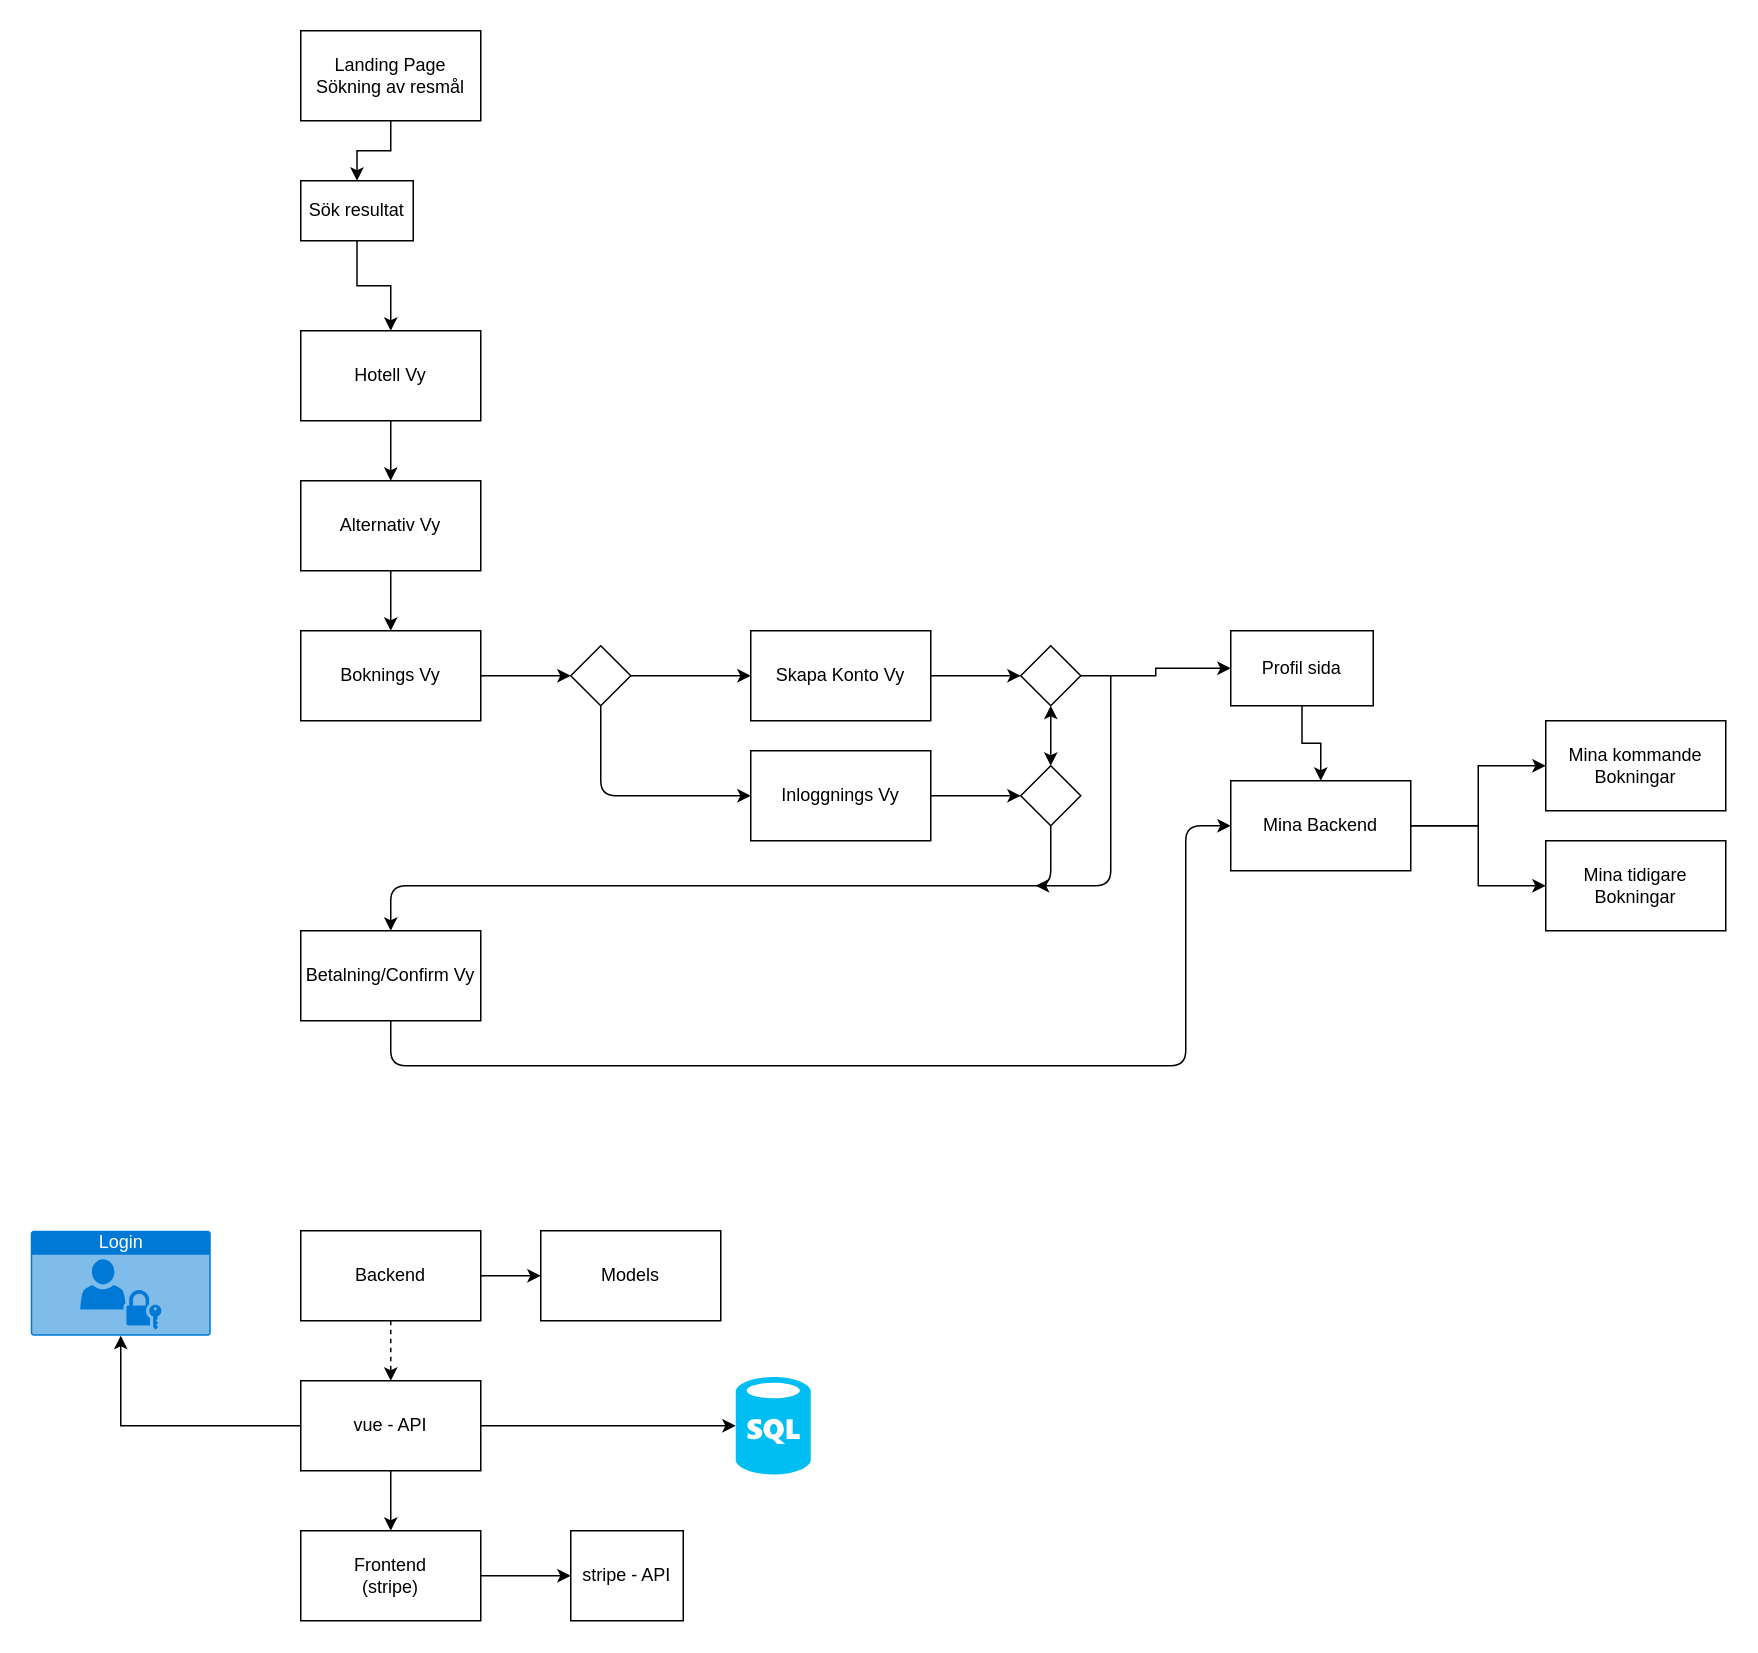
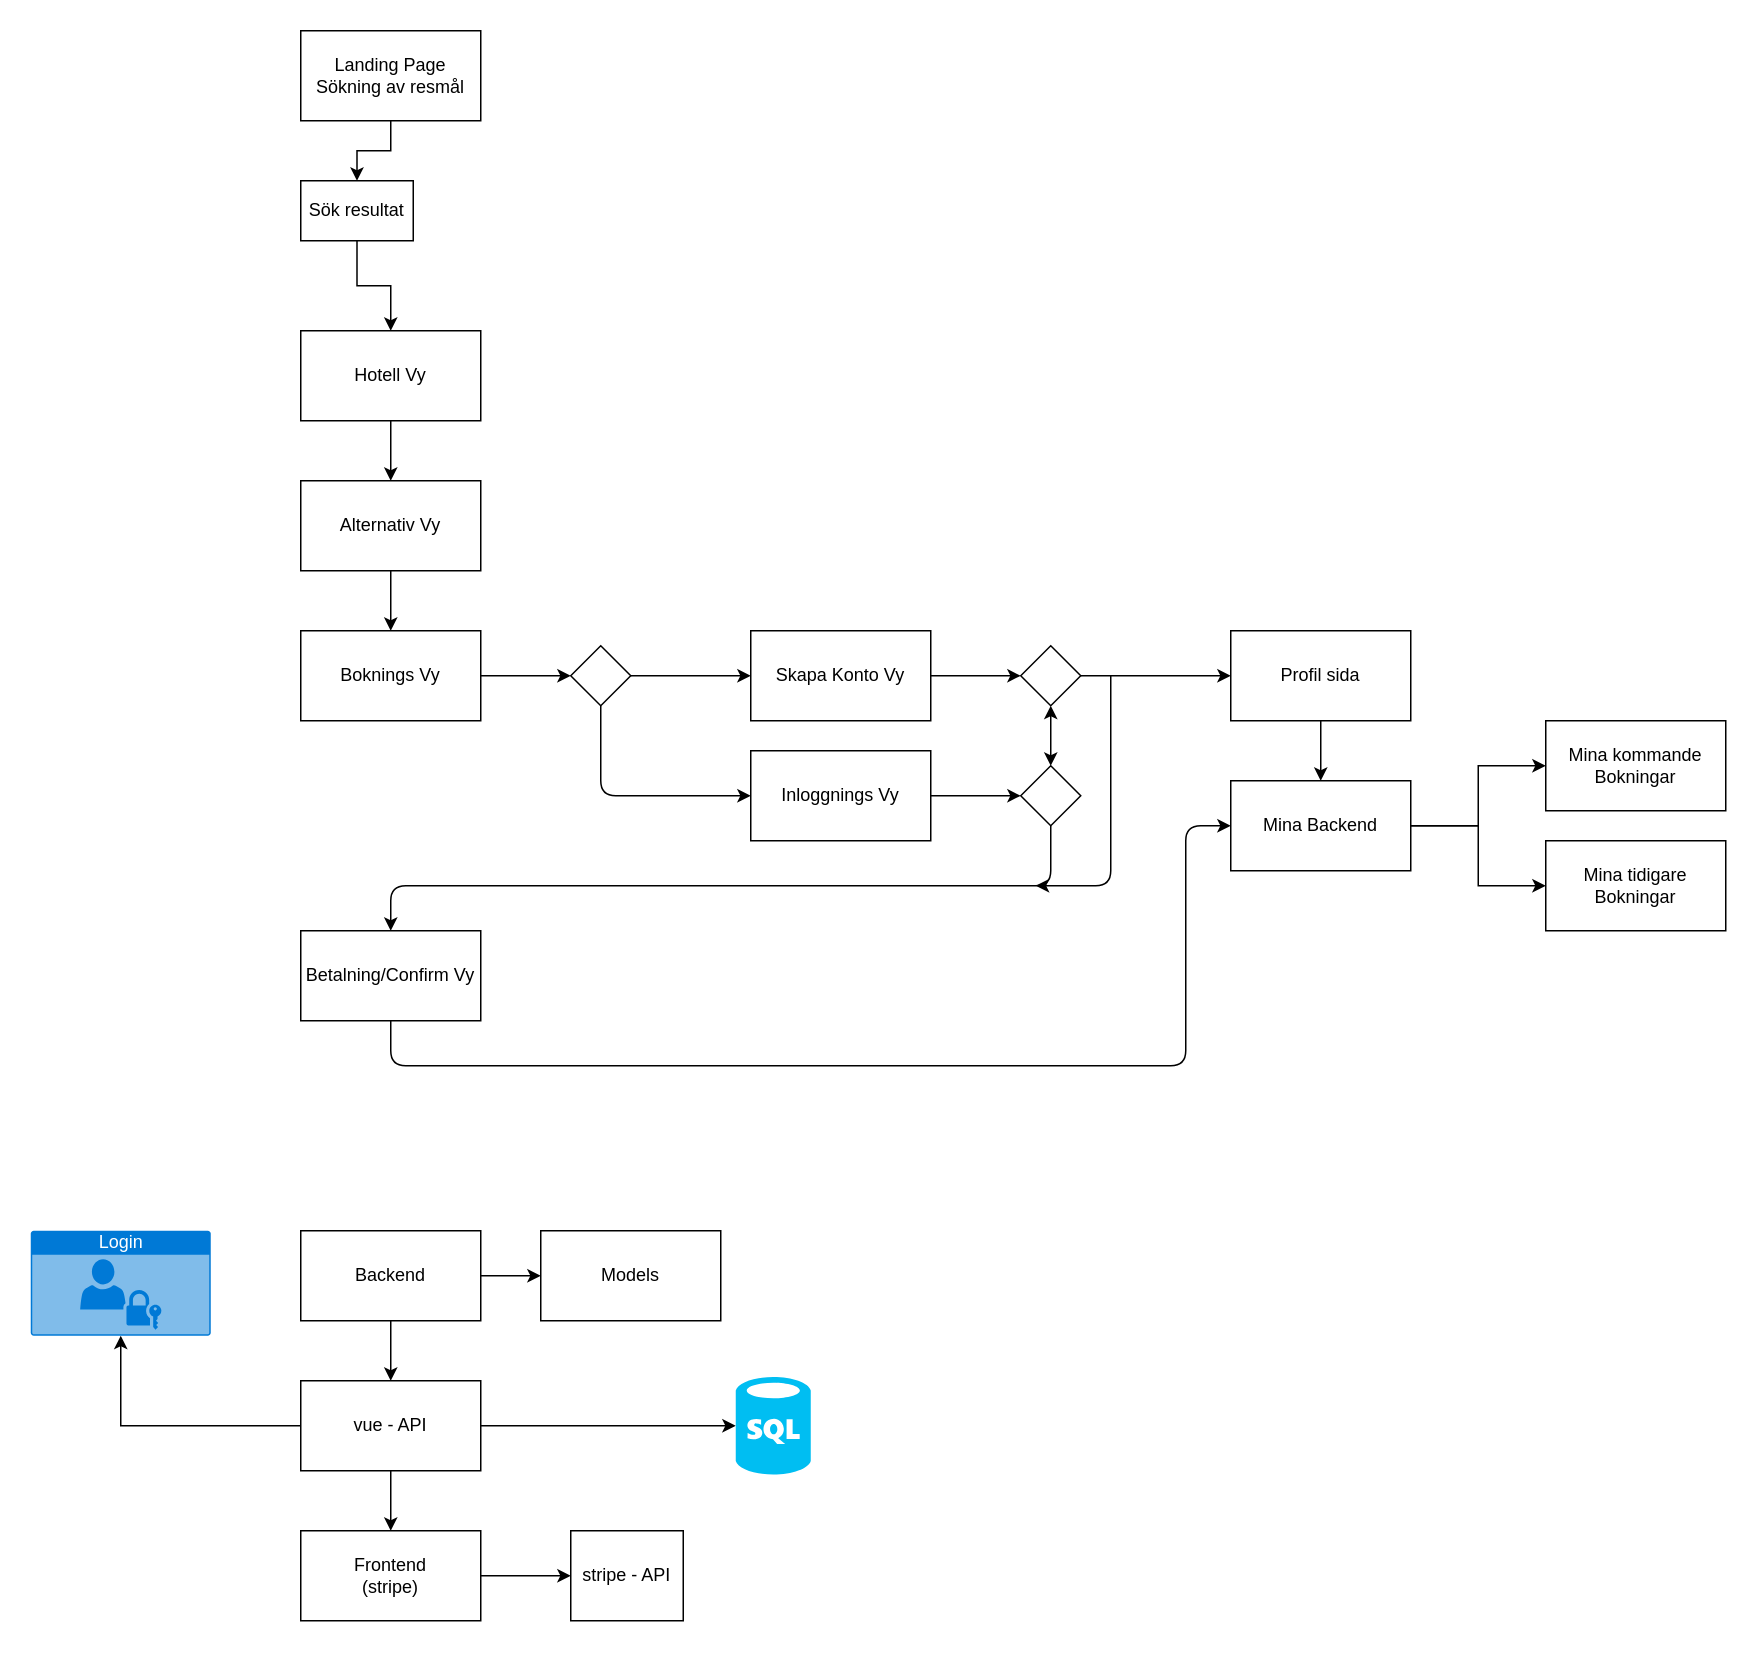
(1302, 668) -> (1321, 676)
(391, 1345) -> (391, 1345)
